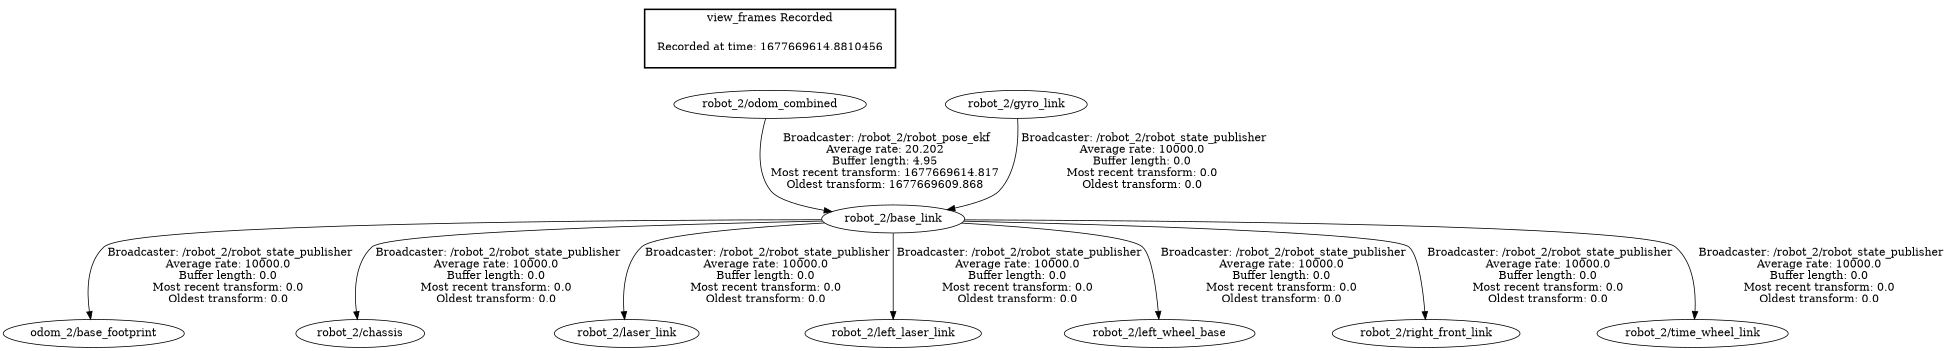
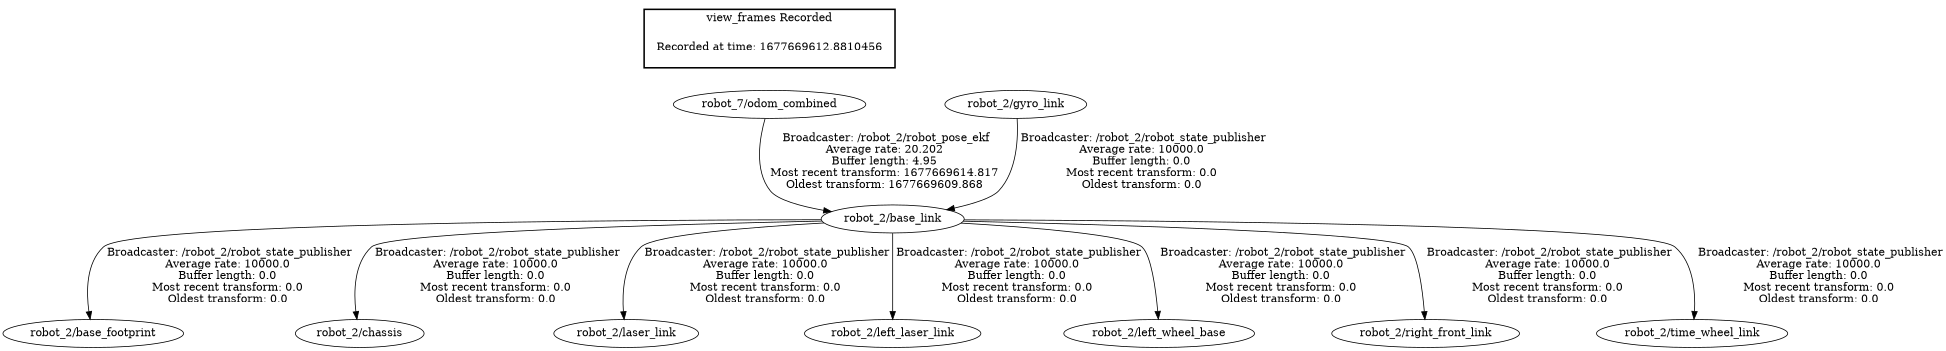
(770, 48) -> (770, 48)
(770, 104) -> (770, 104)
(94, 333) -> (93, 333)
